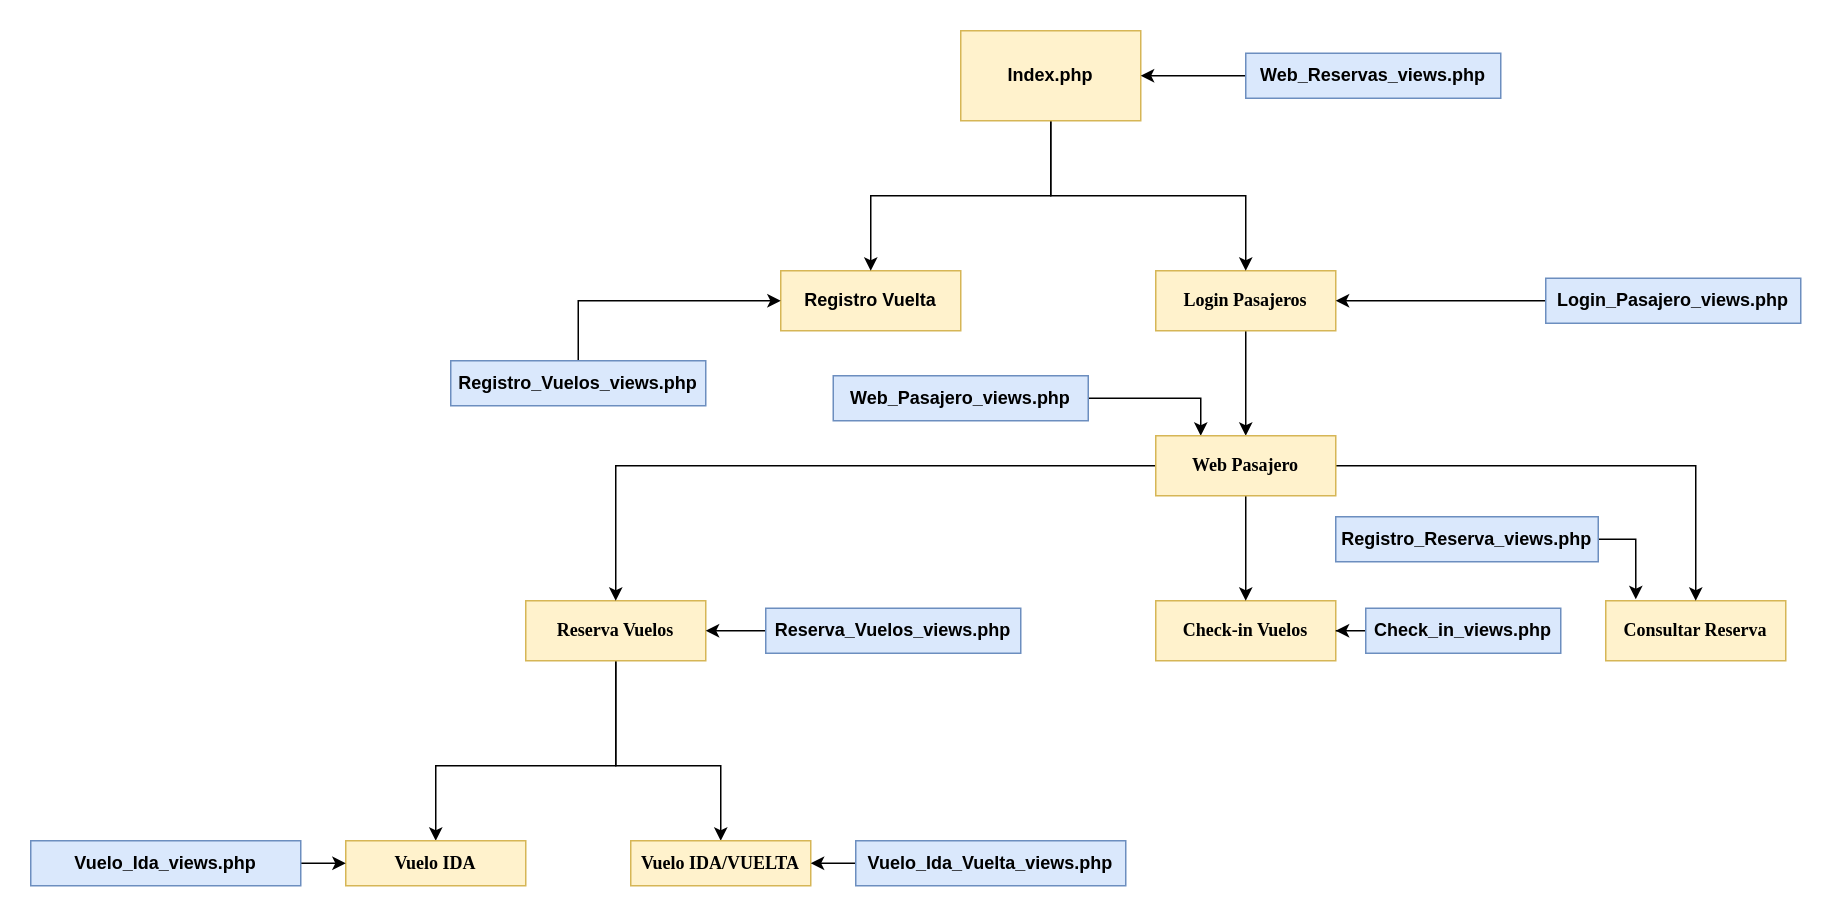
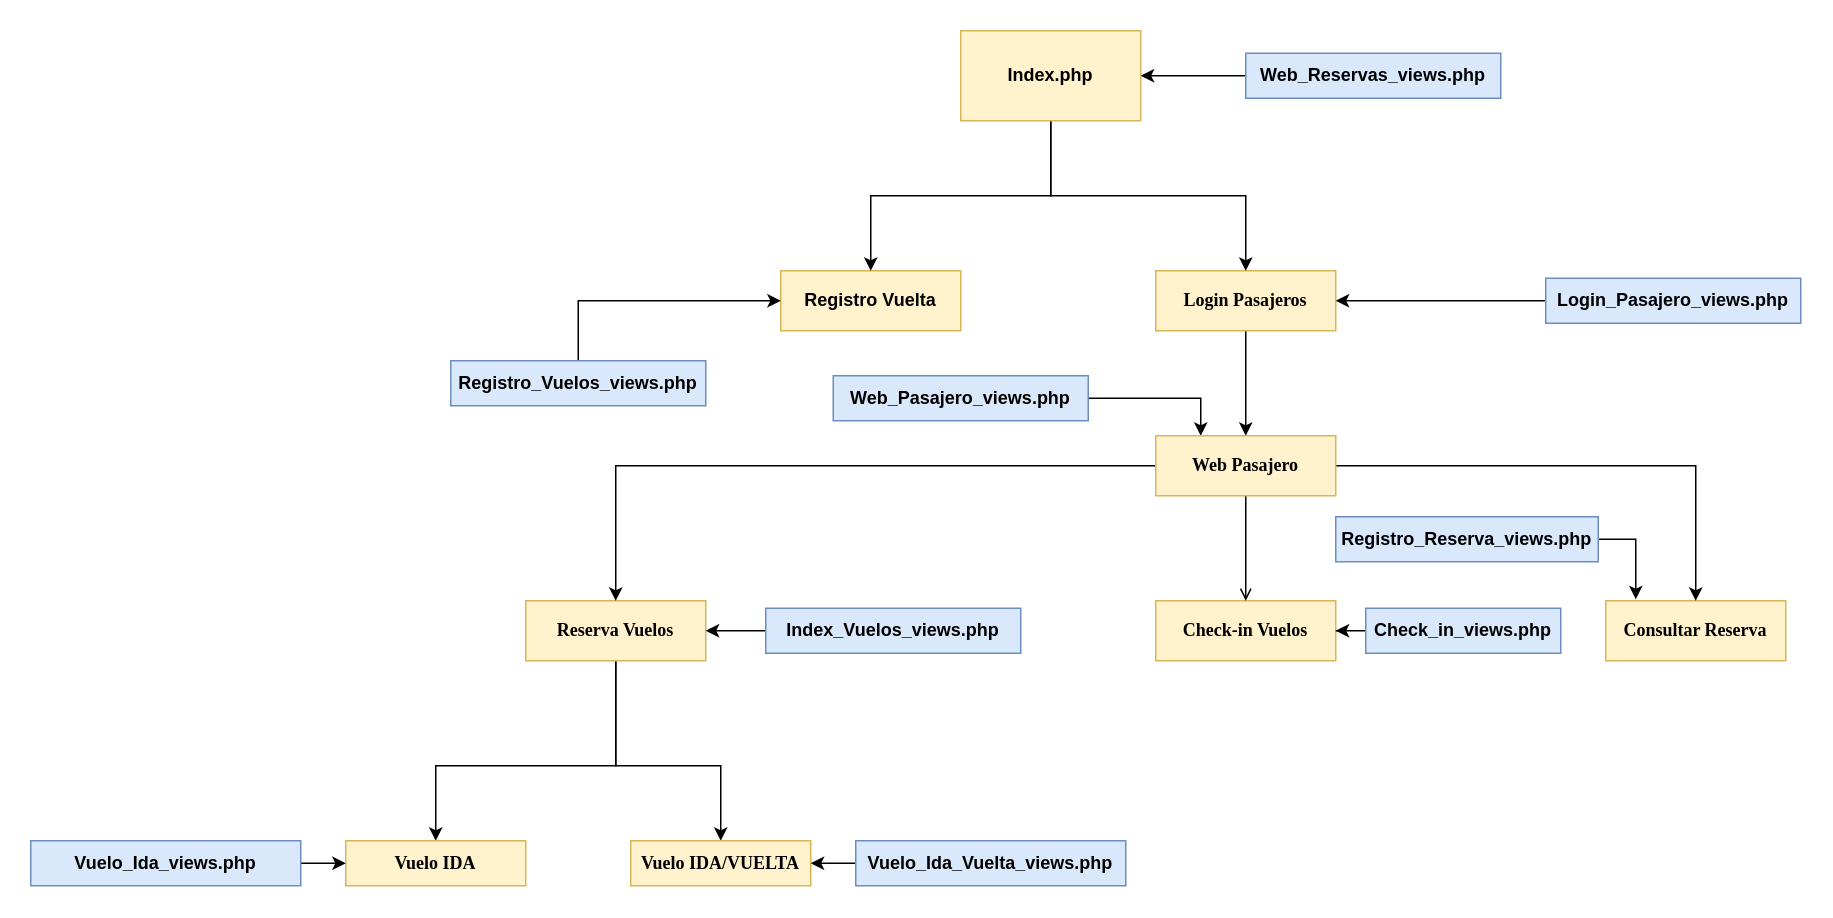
(1246, 589) -> (1246, 591)
(893, 631) -> (893, 631)
